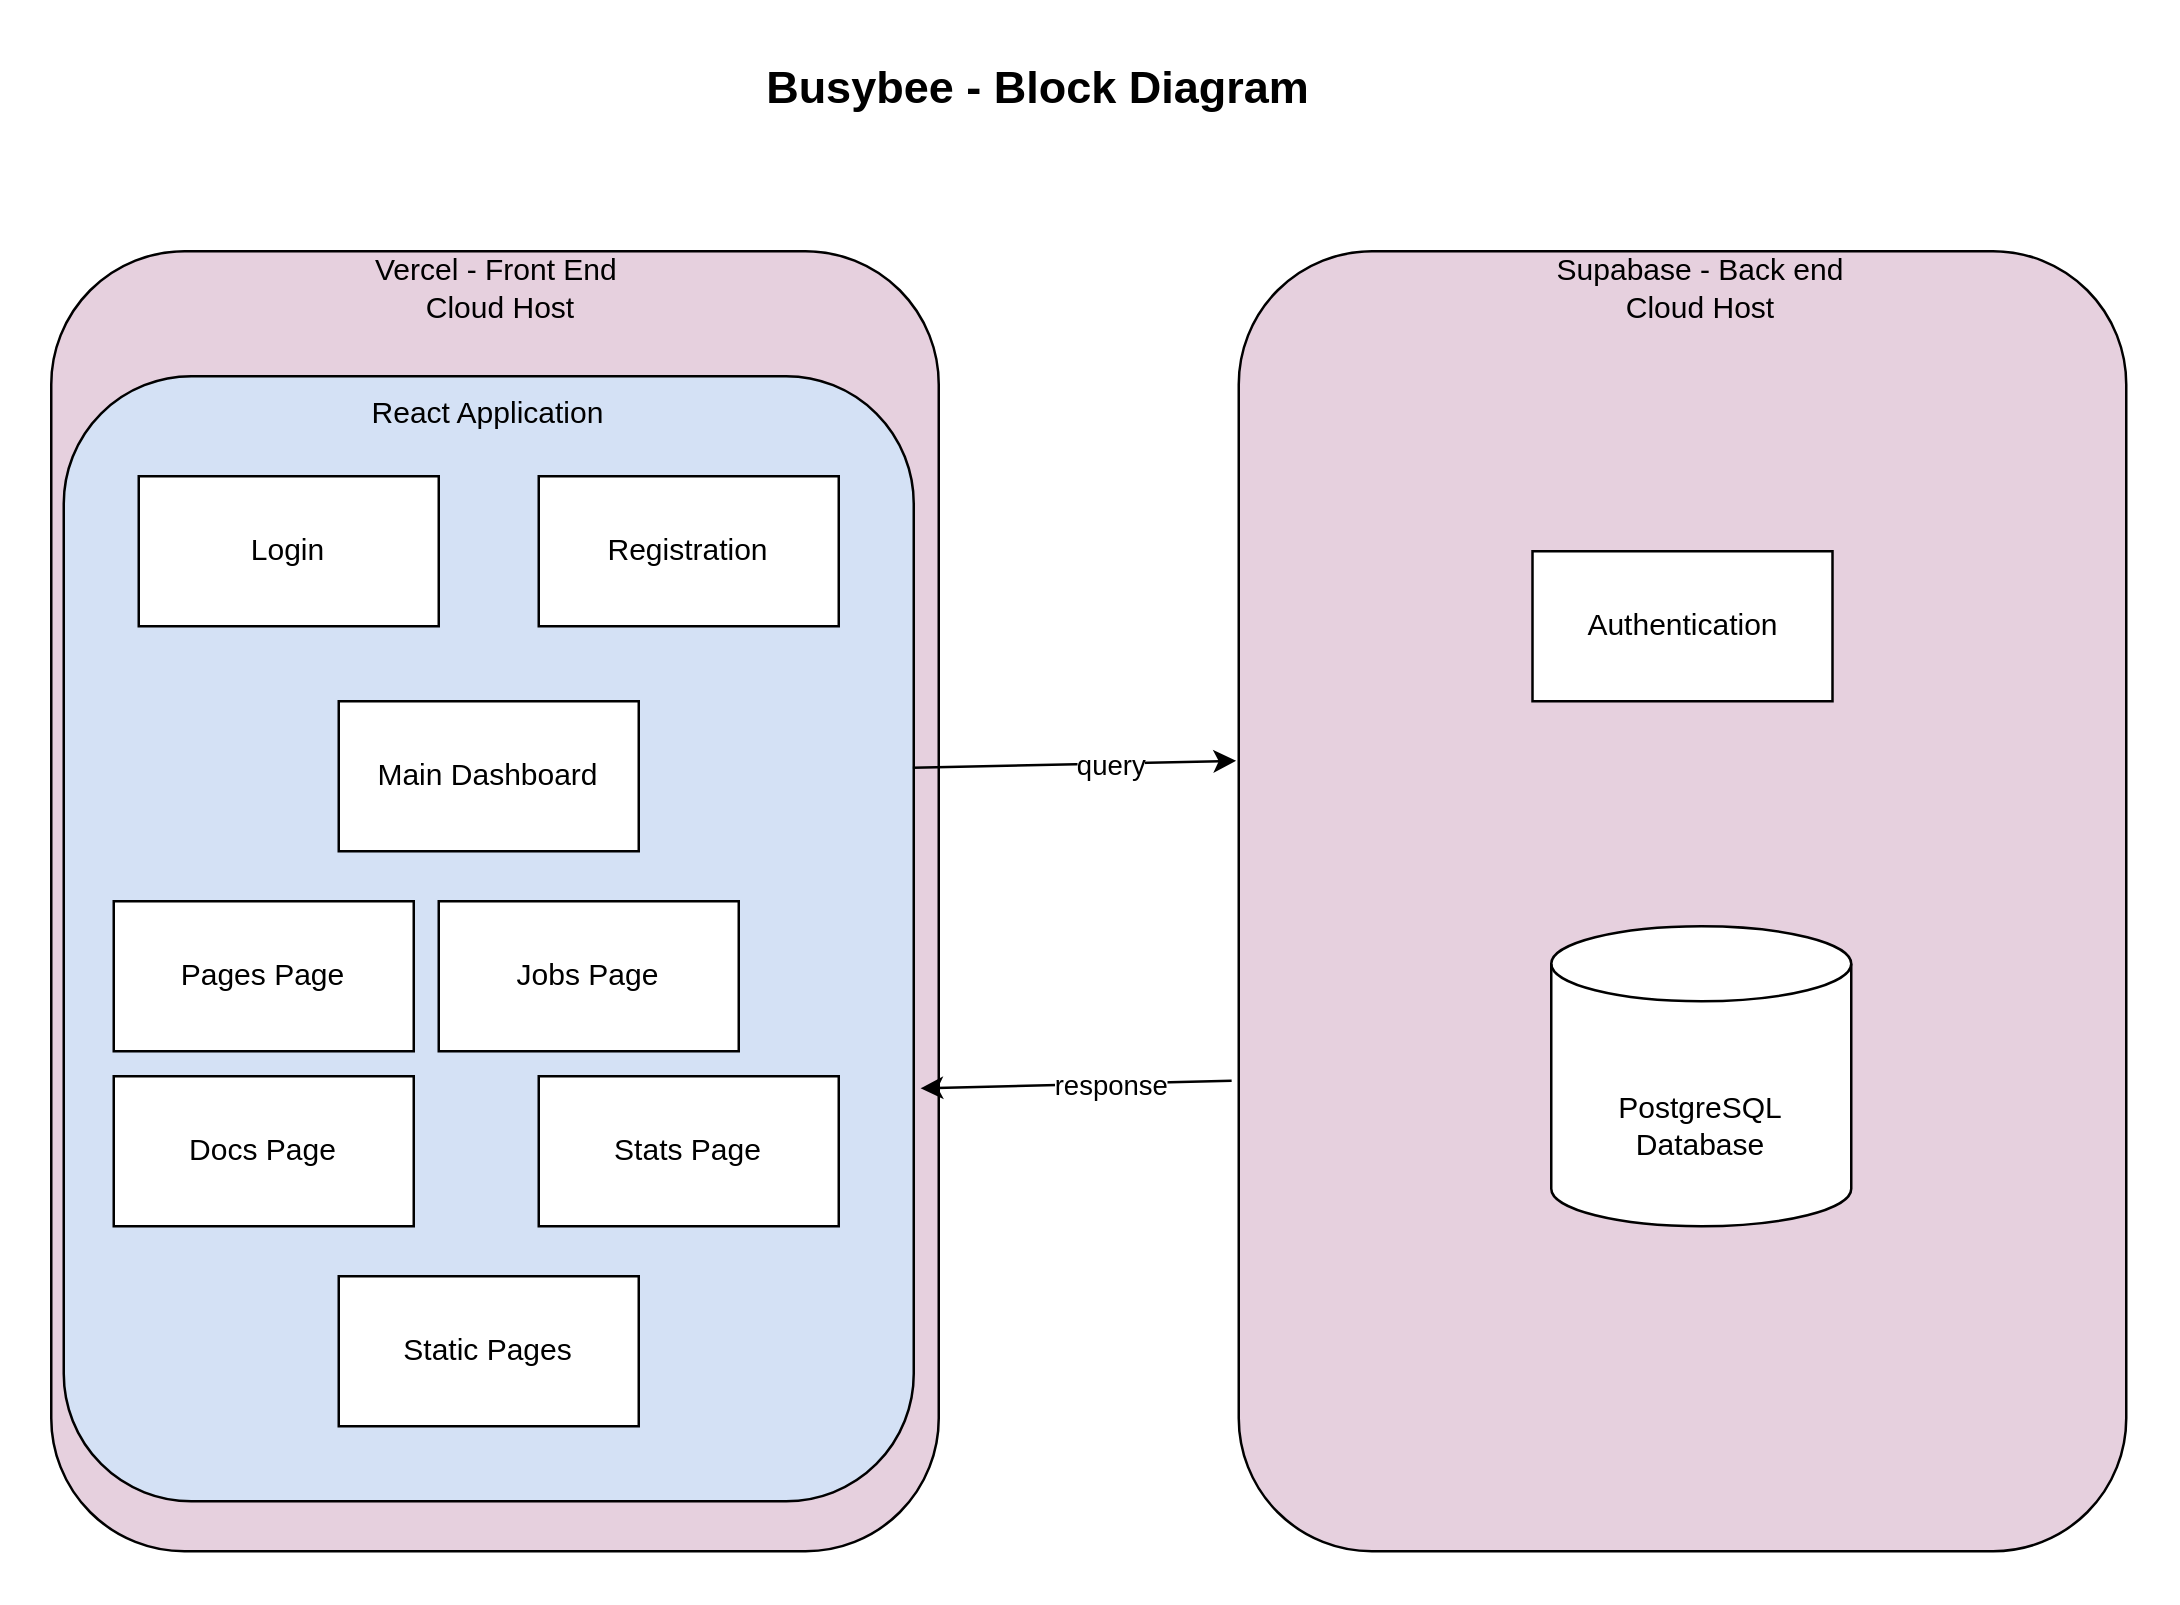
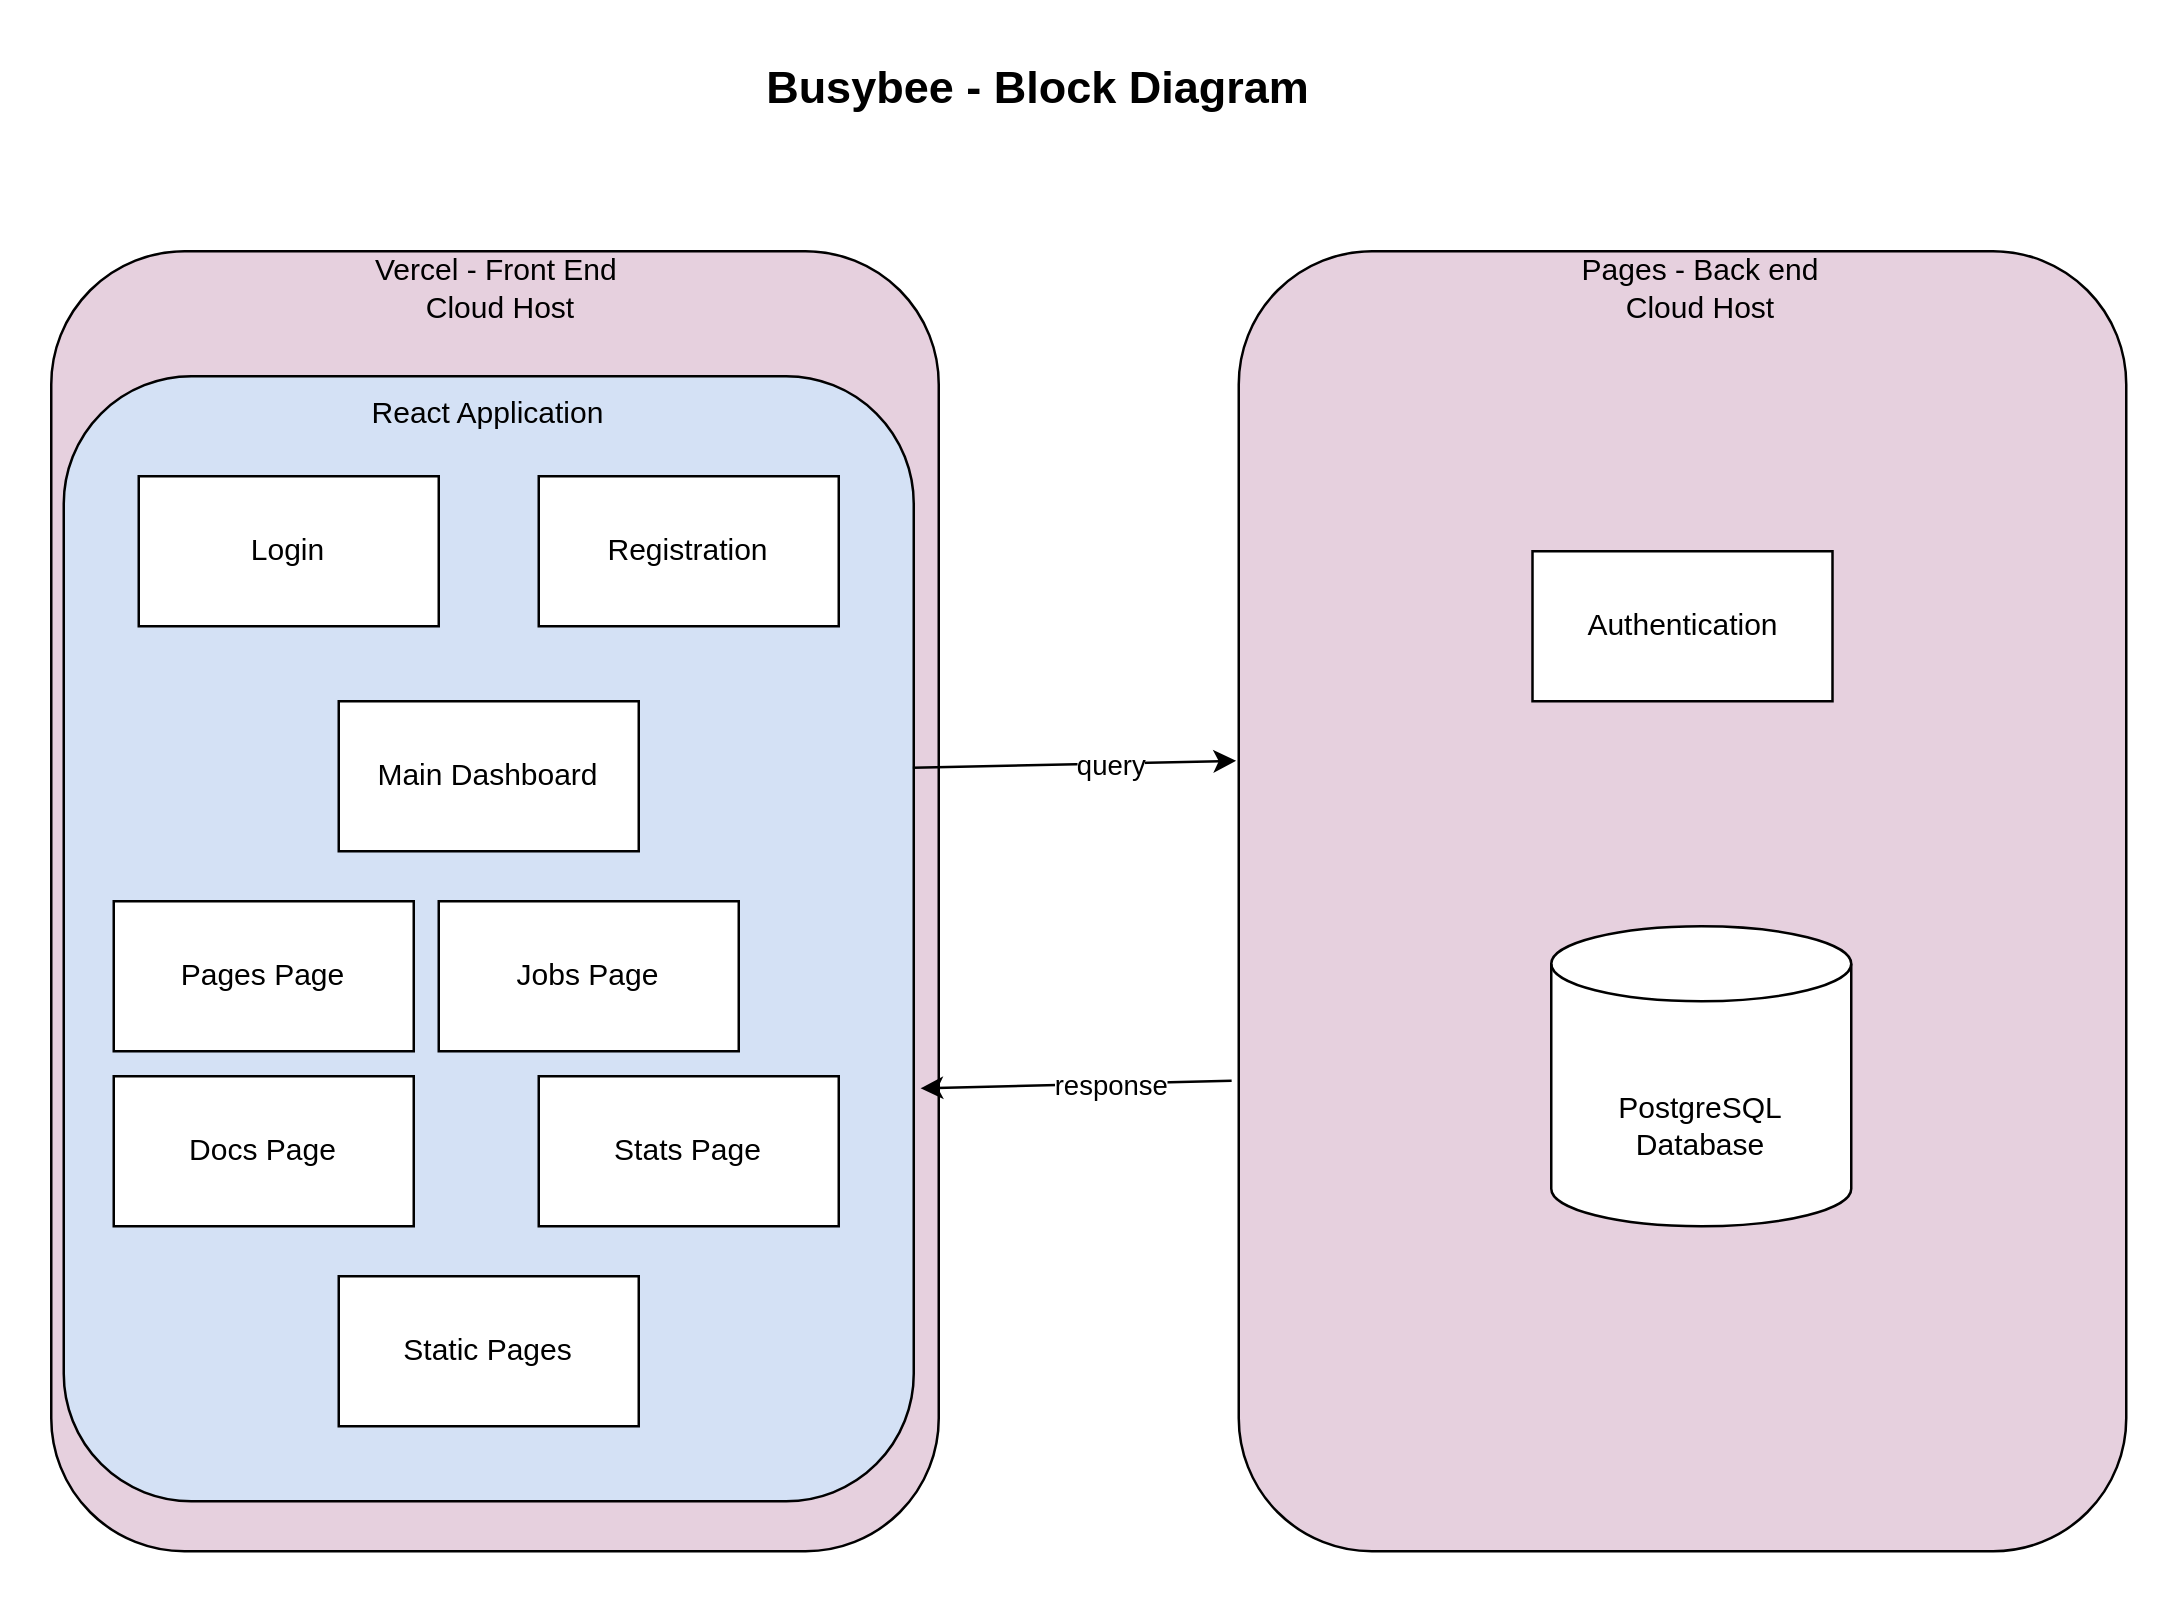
(1701, 289) -> (1701, 289)
